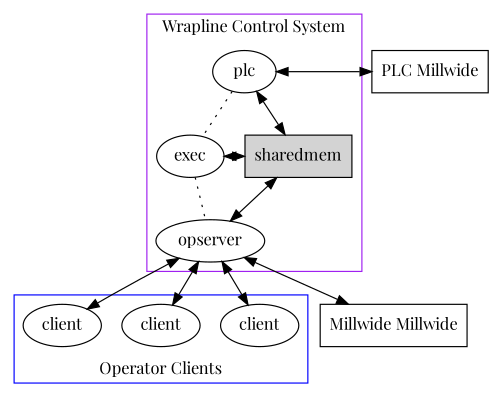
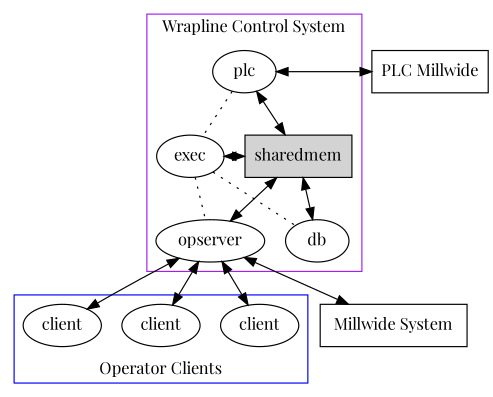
none -> (317, 241)
(394, 325) -> (394, 325)
